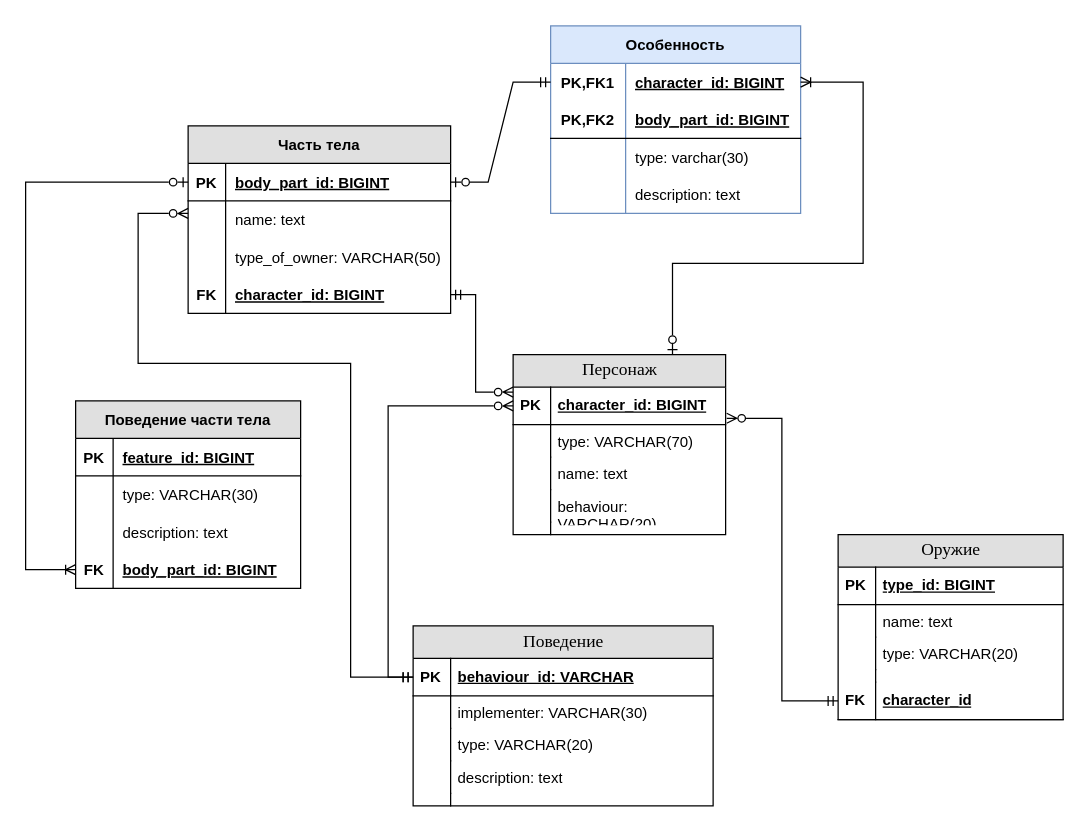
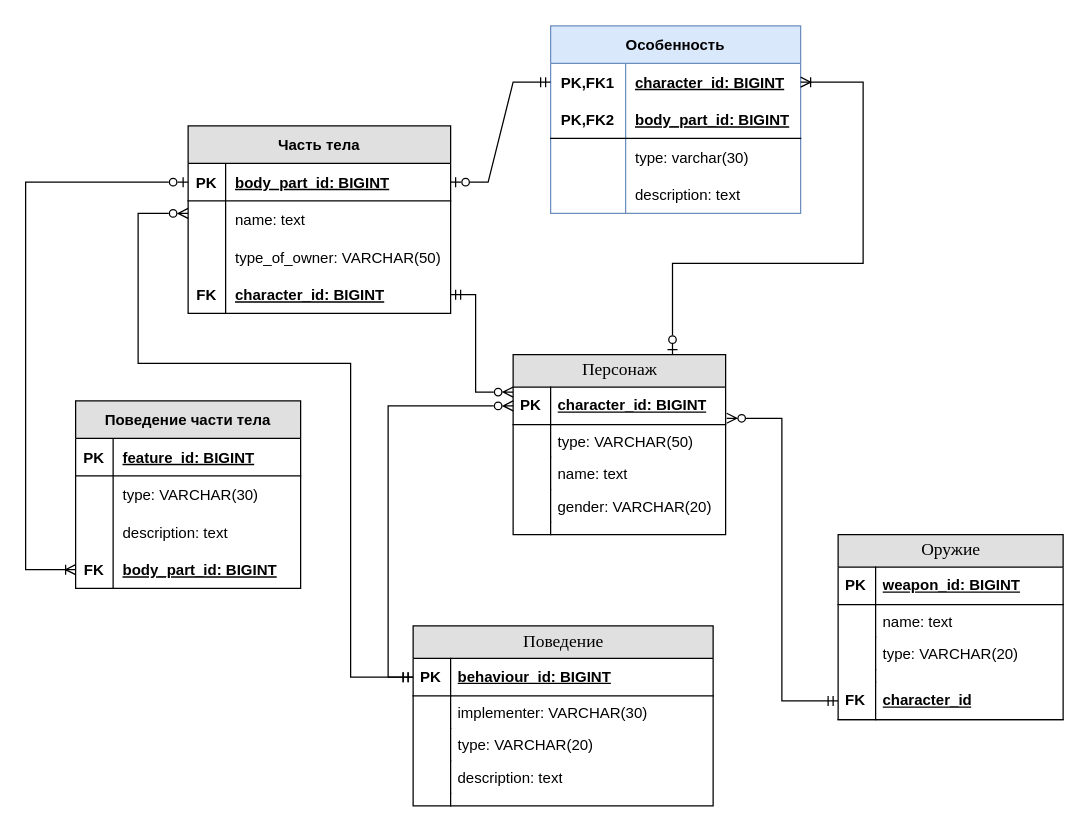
(626, 442) -> (626, 442)
(639, 516) -> (634, 507)
(940, 586) -> (949, 586)
(539, 677) -> (534, 677)
